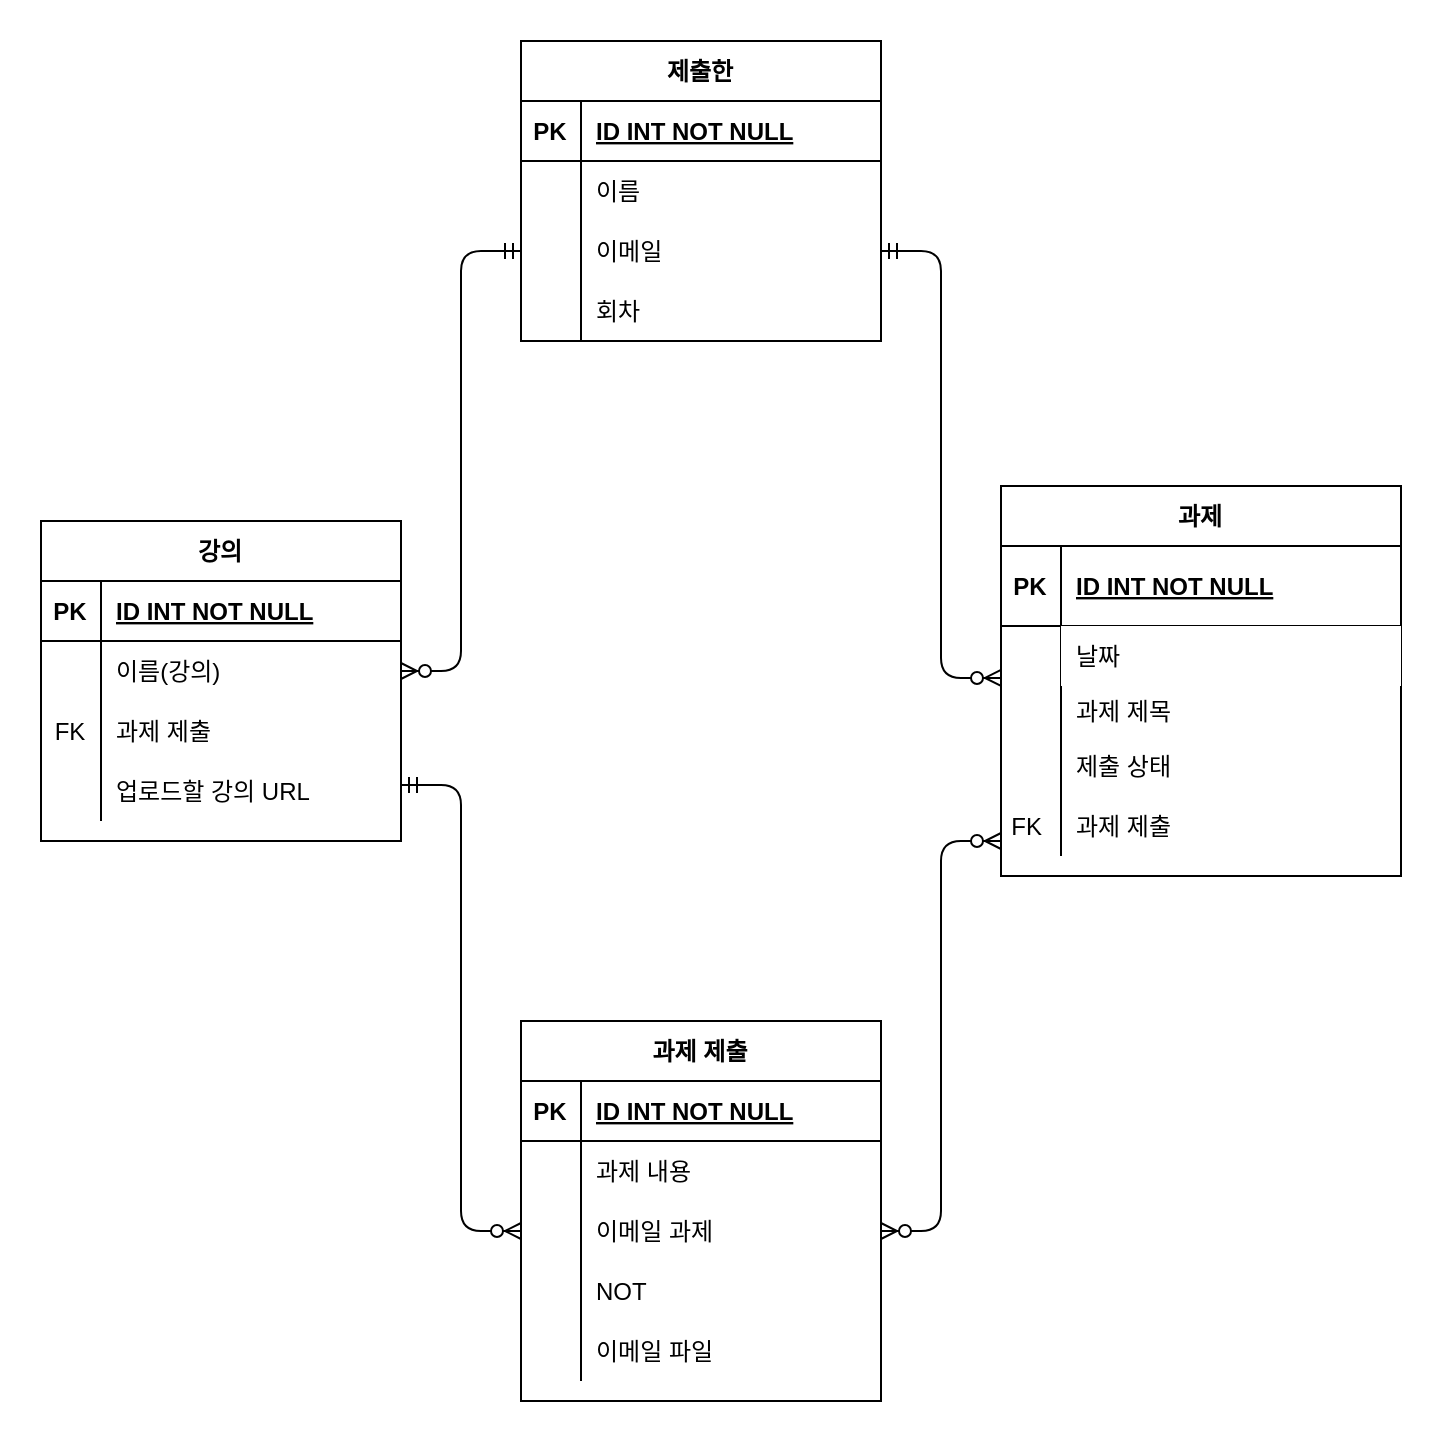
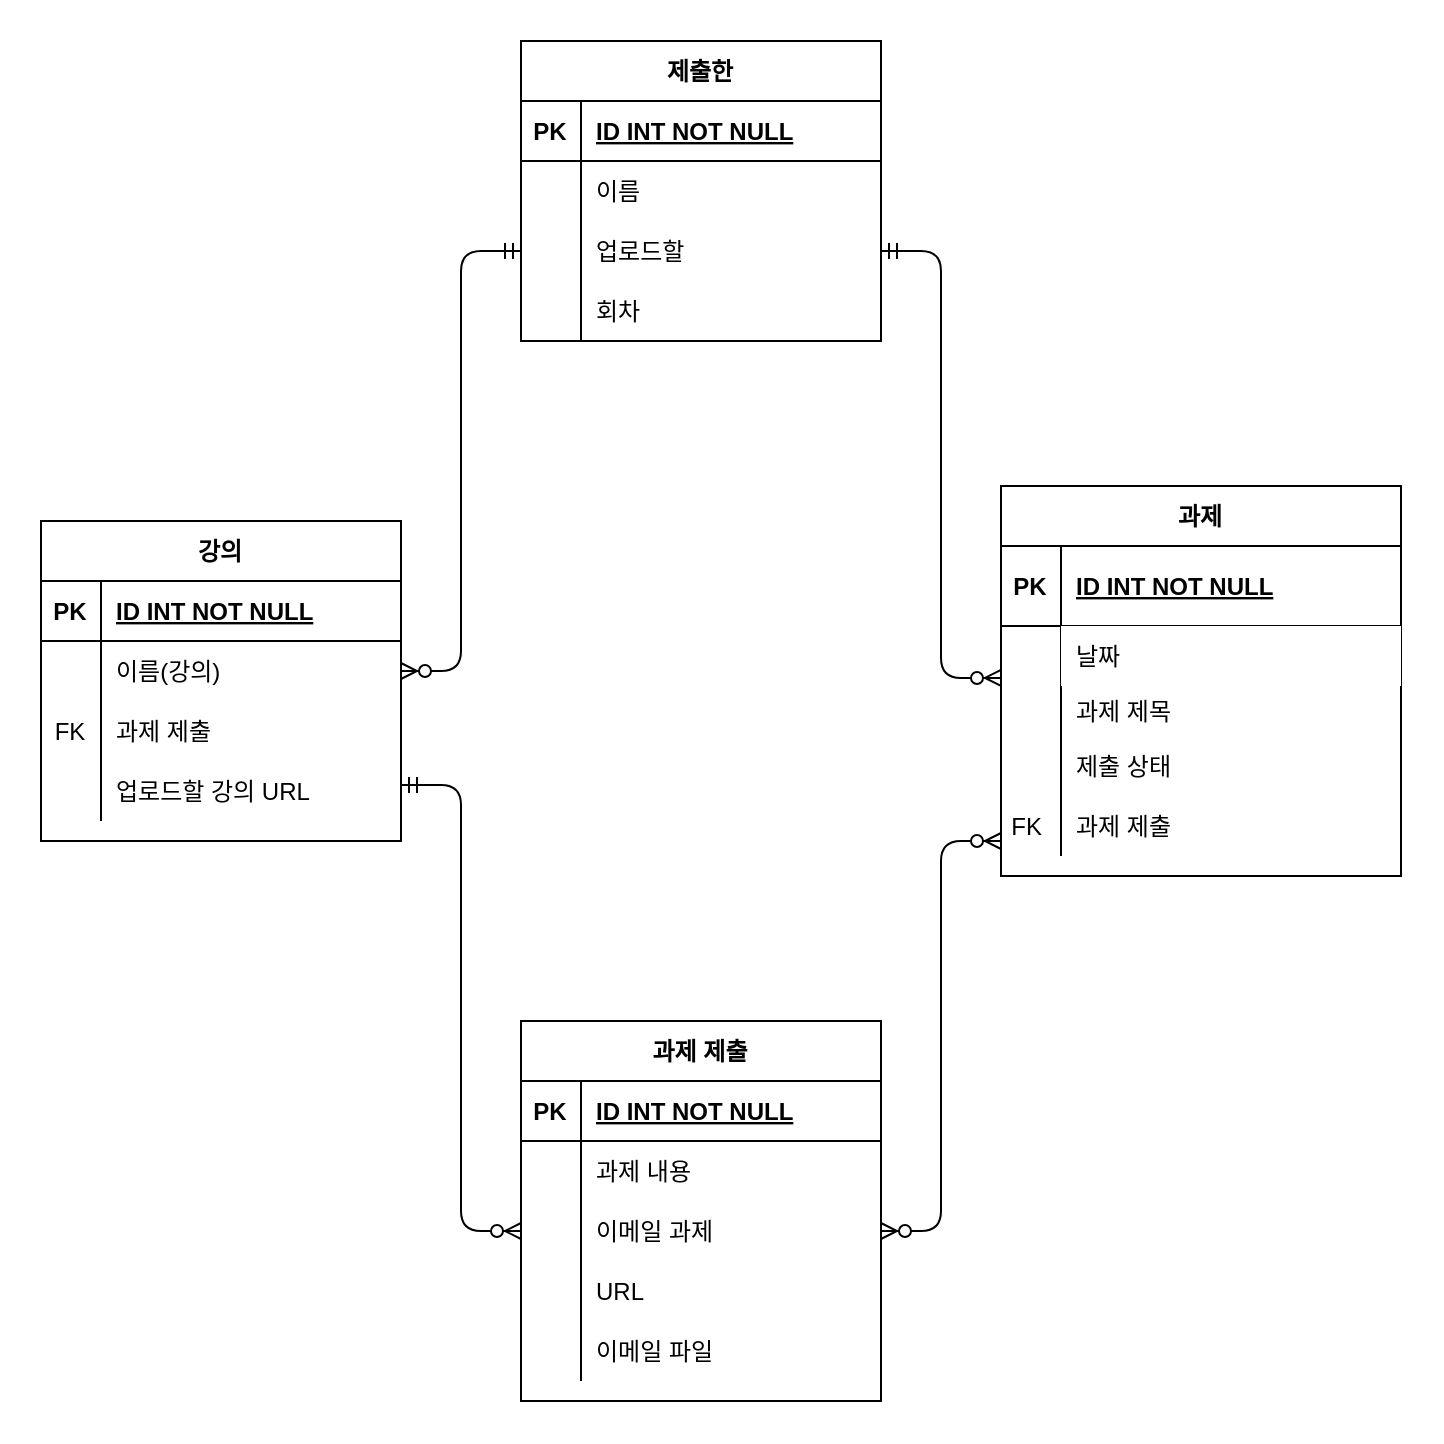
(632, 252) -> (644, 252)
(616, 1292) -> (616, 1292)
